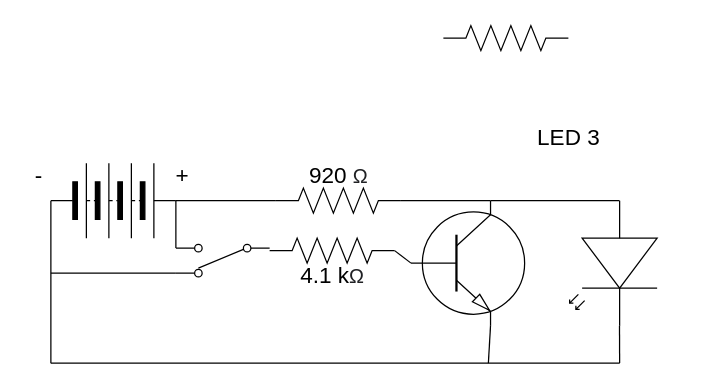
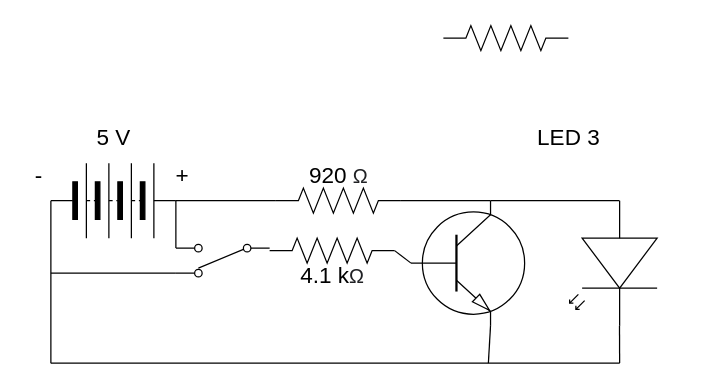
none -> (113, 138)
